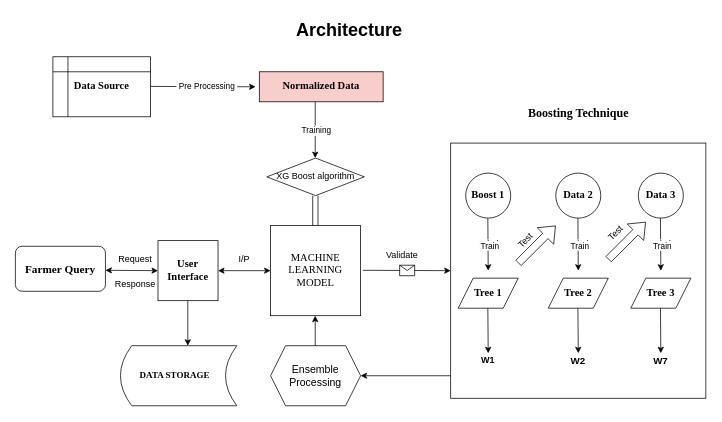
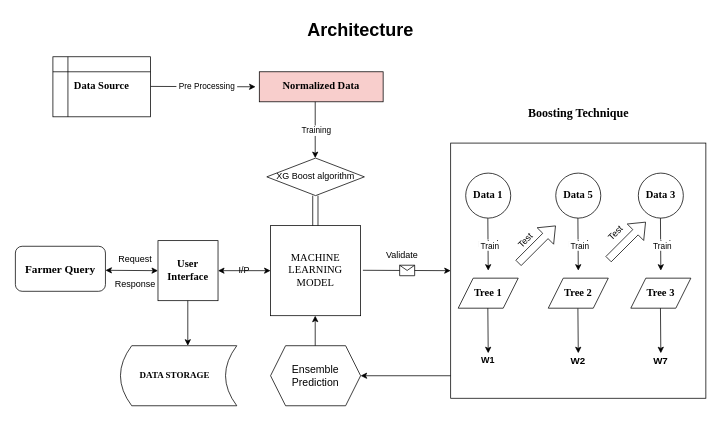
(349, 34) -> (360, 34)
(488, 195) -> (488, 195)
(578, 195) -> (578, 195)
(244, 259) -> (244, 270)
(315, 375) -> (315, 375)
